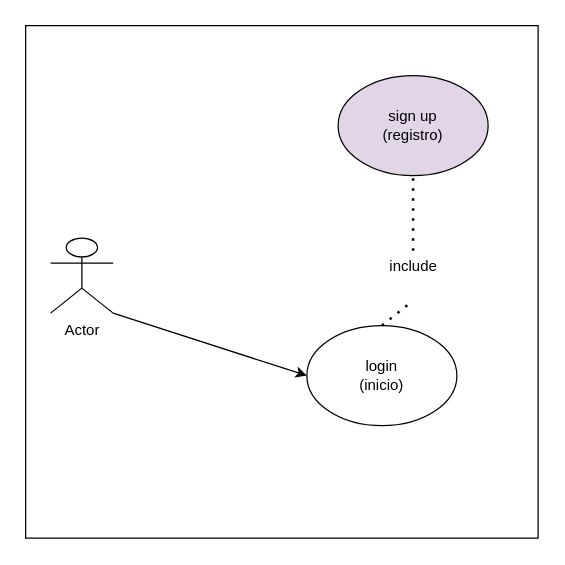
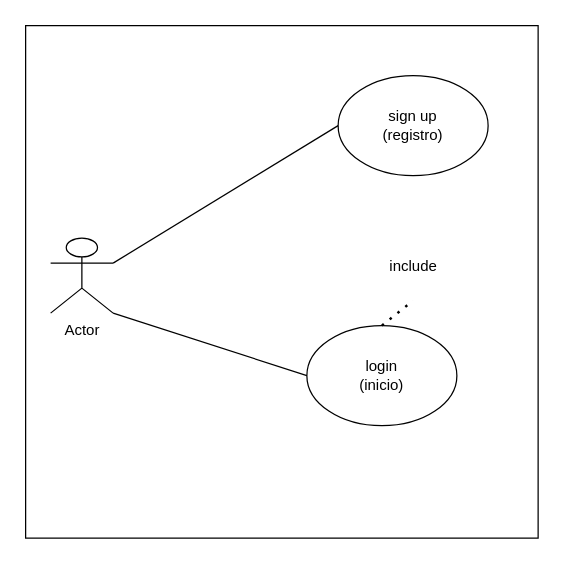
(413, 126) -> (413, 126)
none -> (226, 194)
(413, 216) -> none
(296, 372) -> (300, 373)
